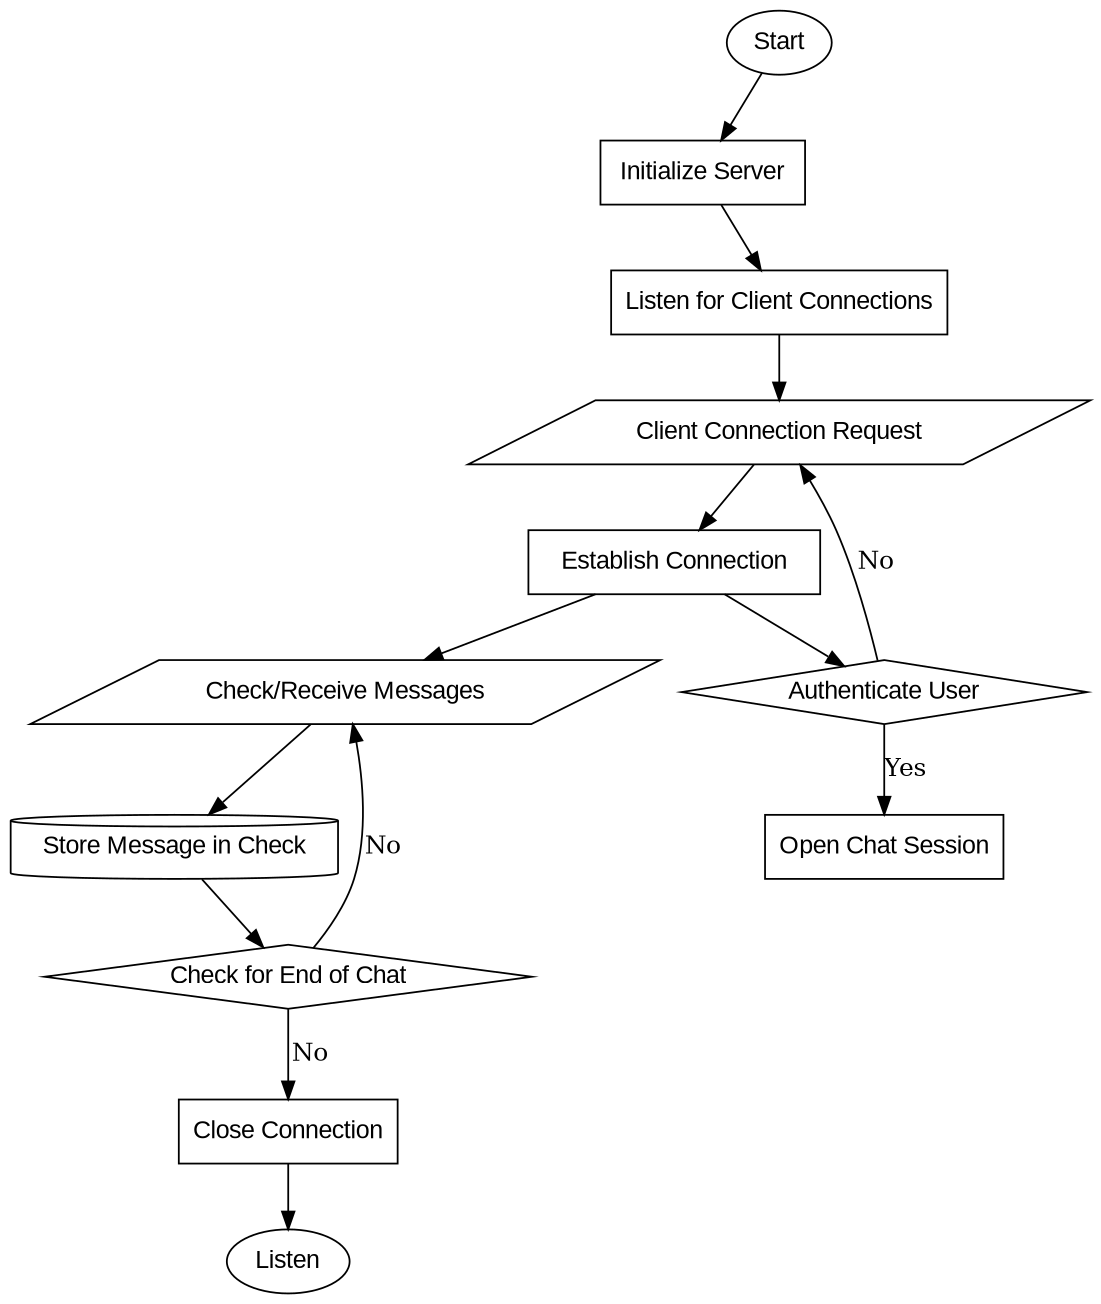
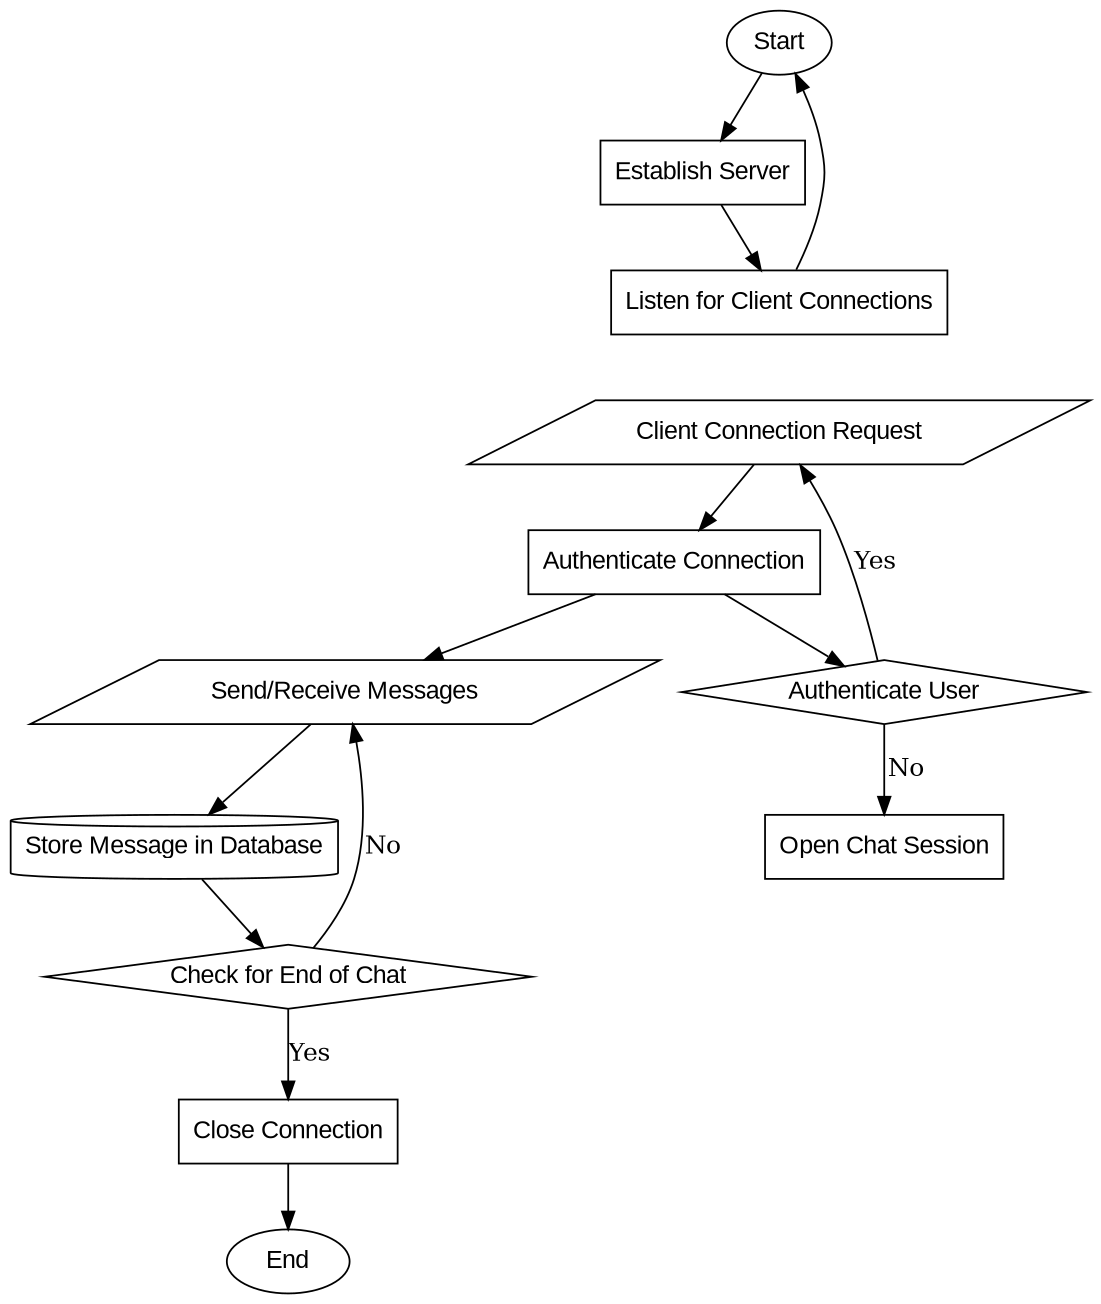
(703, 173) -> (703, 173)
(779, 359) -> (824, 181)
(674, 562) -> (674, 562)
(876, 562) -> (876, 562)
(345, 692) -> (345, 692)
(906, 769) -> (906, 769)
(174, 847) -> (174, 847)
(310, 1054) -> (310, 1054)
(288, 1261) -> (288, 1261)
